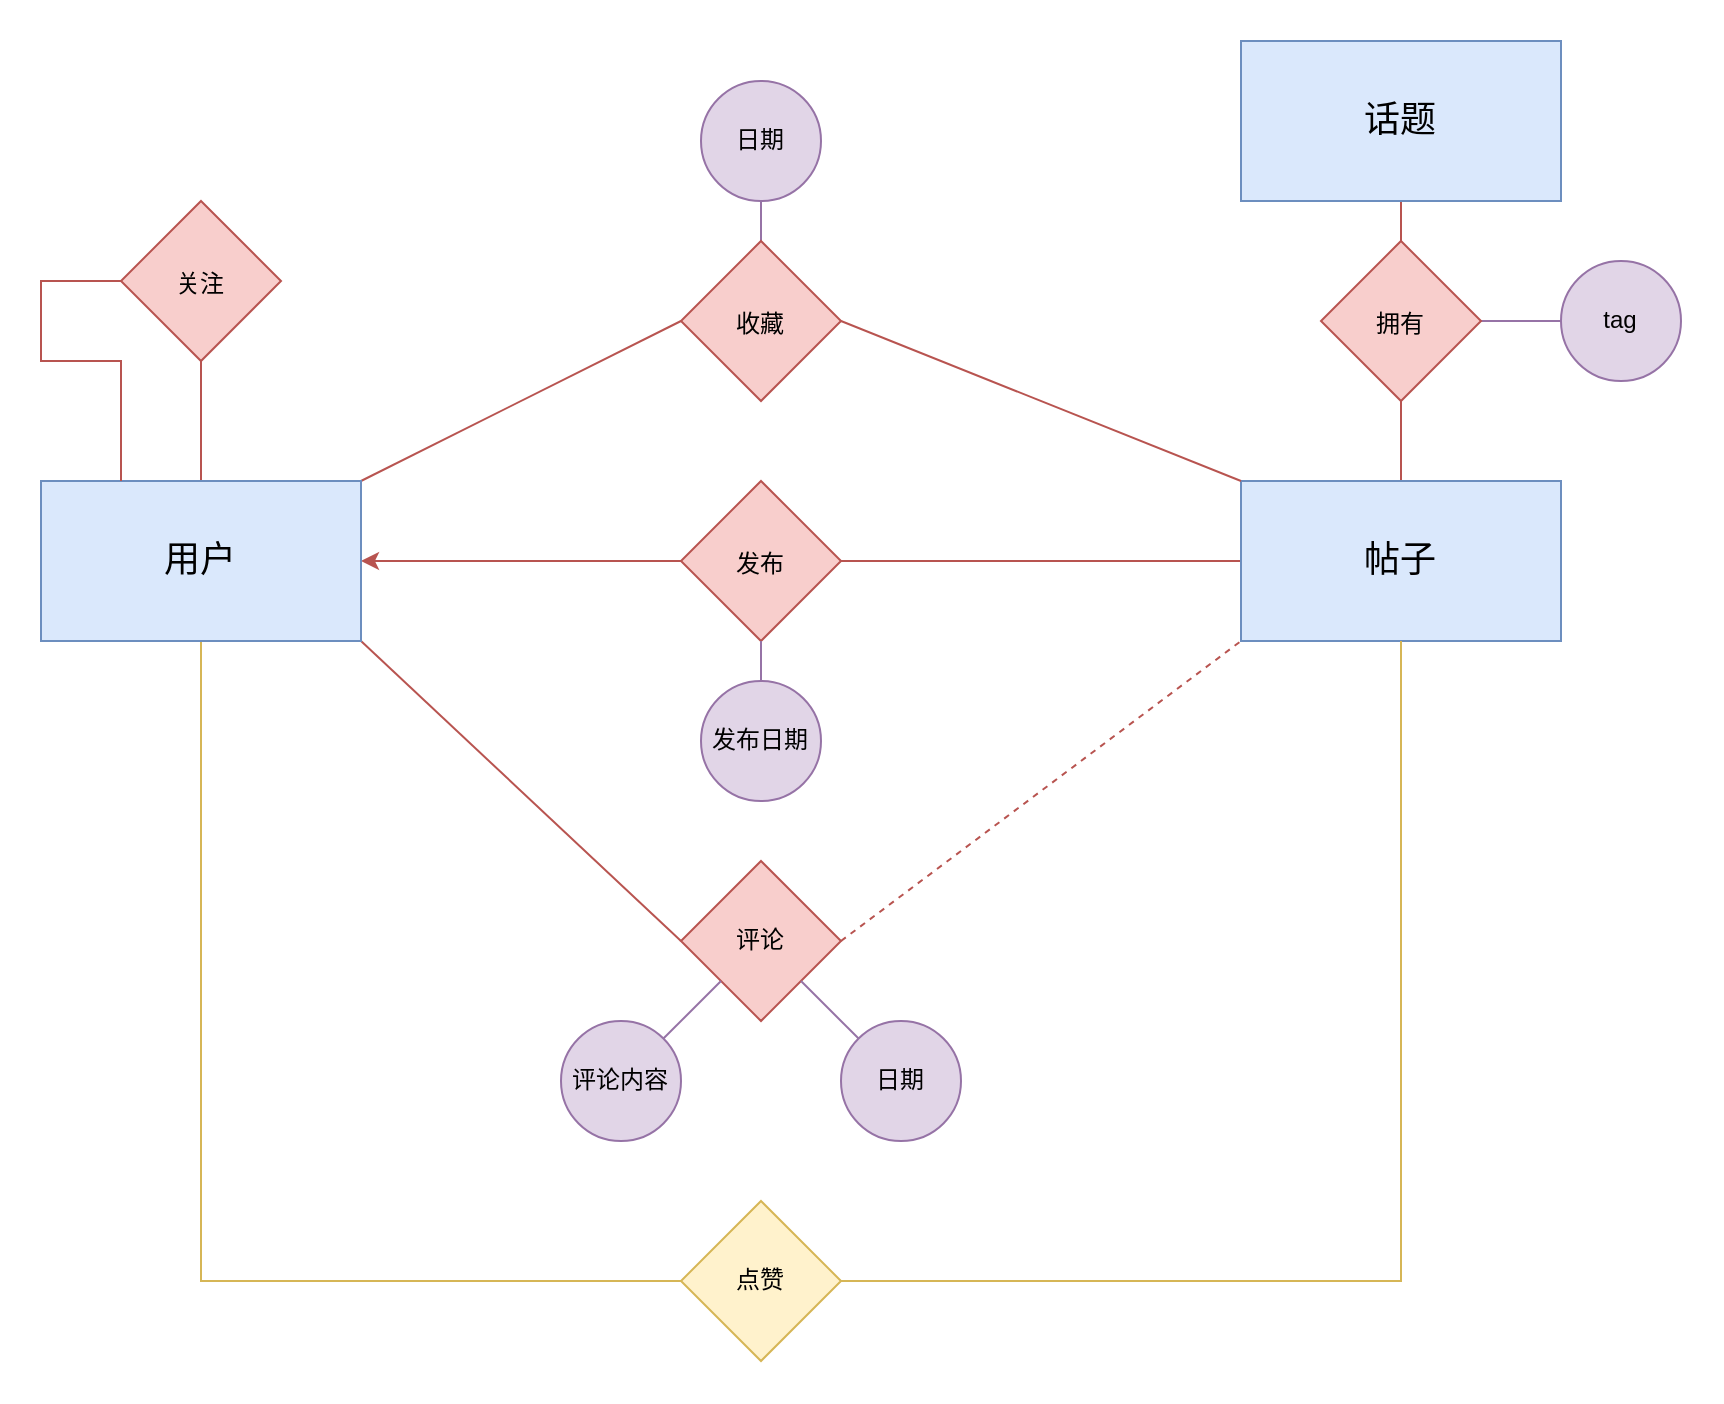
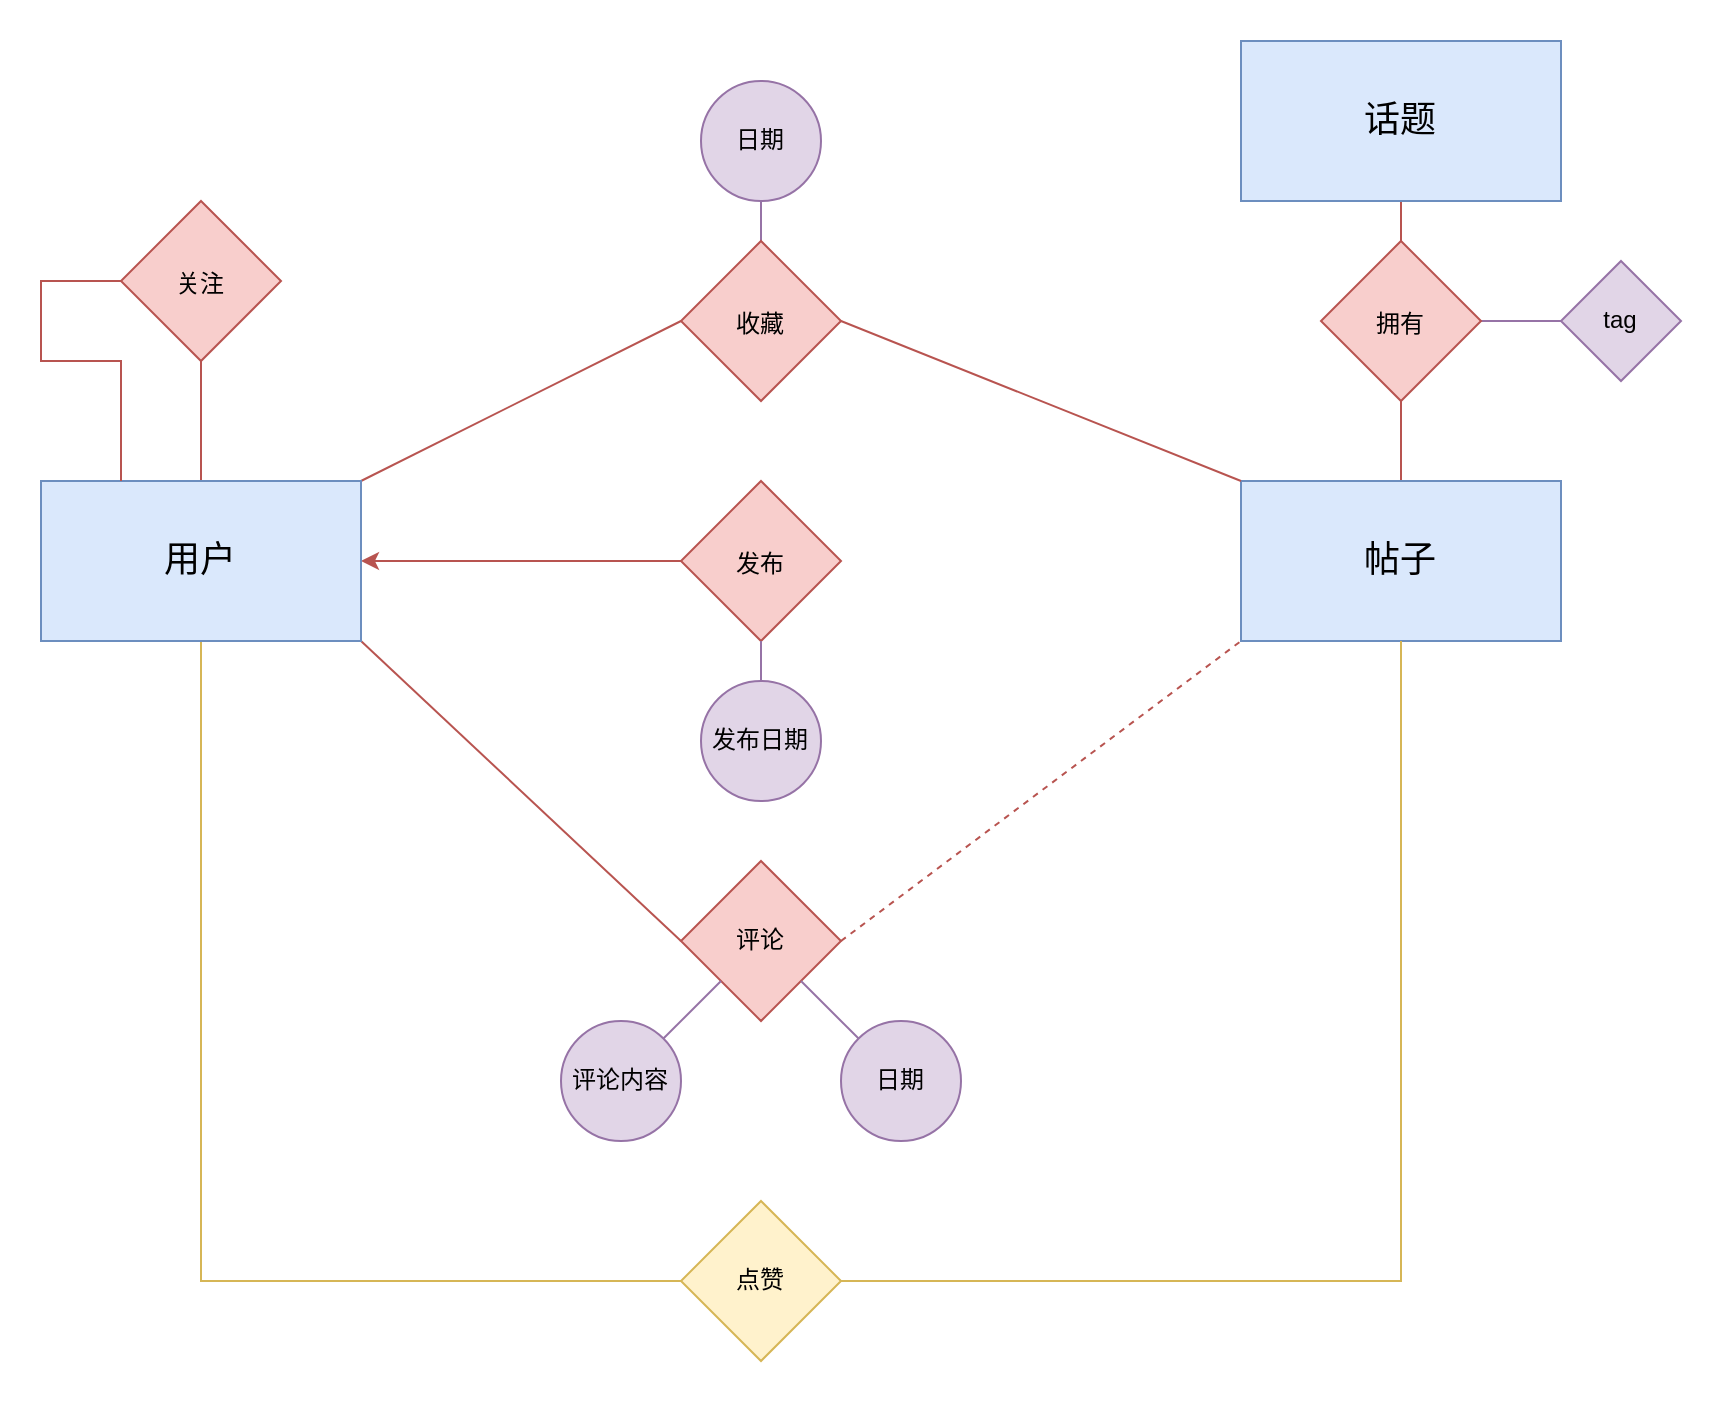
(1621, 321) -> (1621, 321)
(1041, 561) -> none
